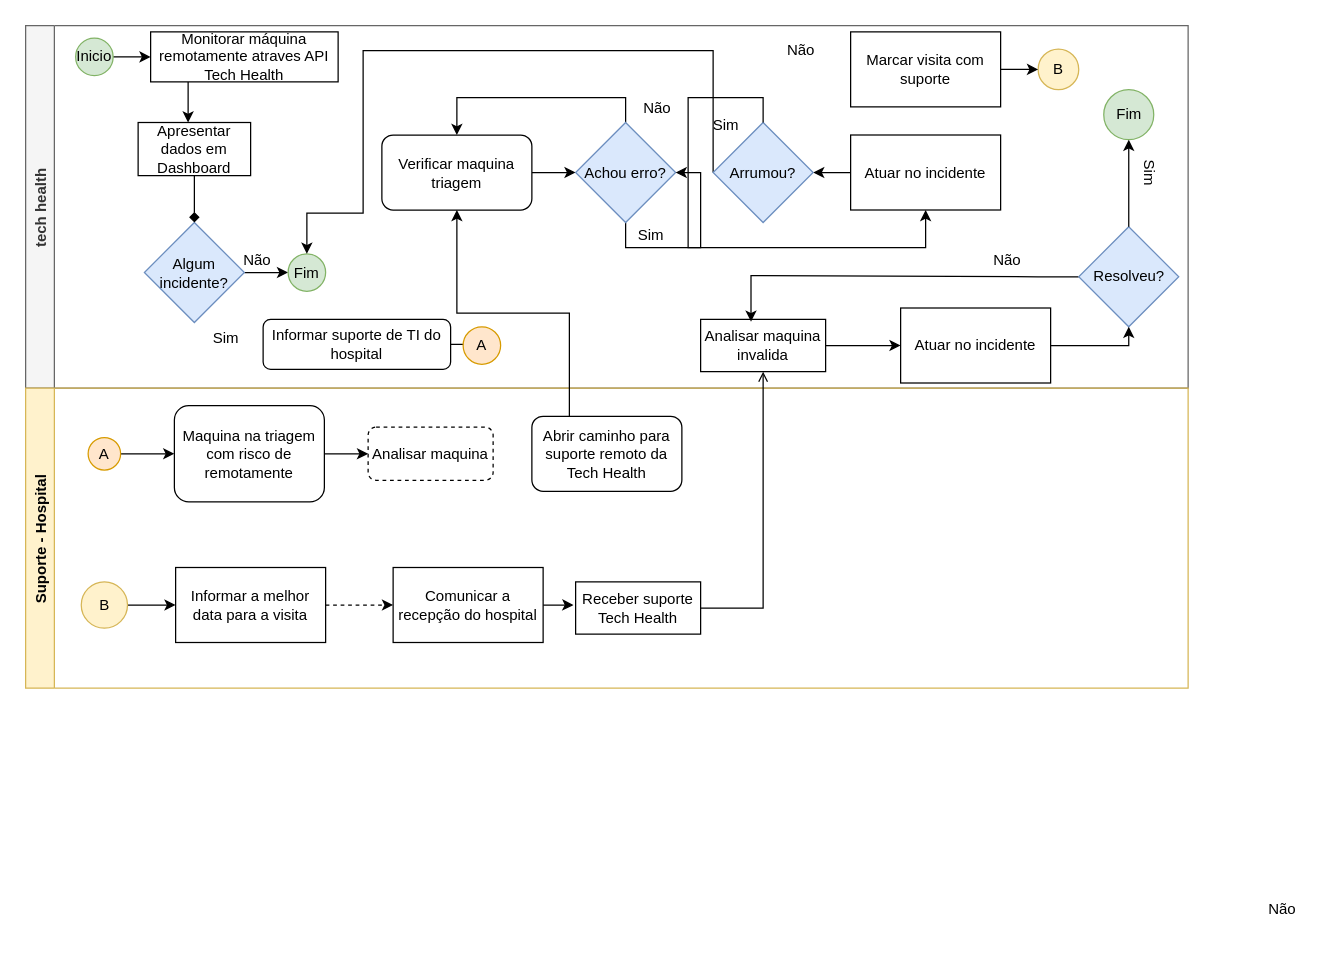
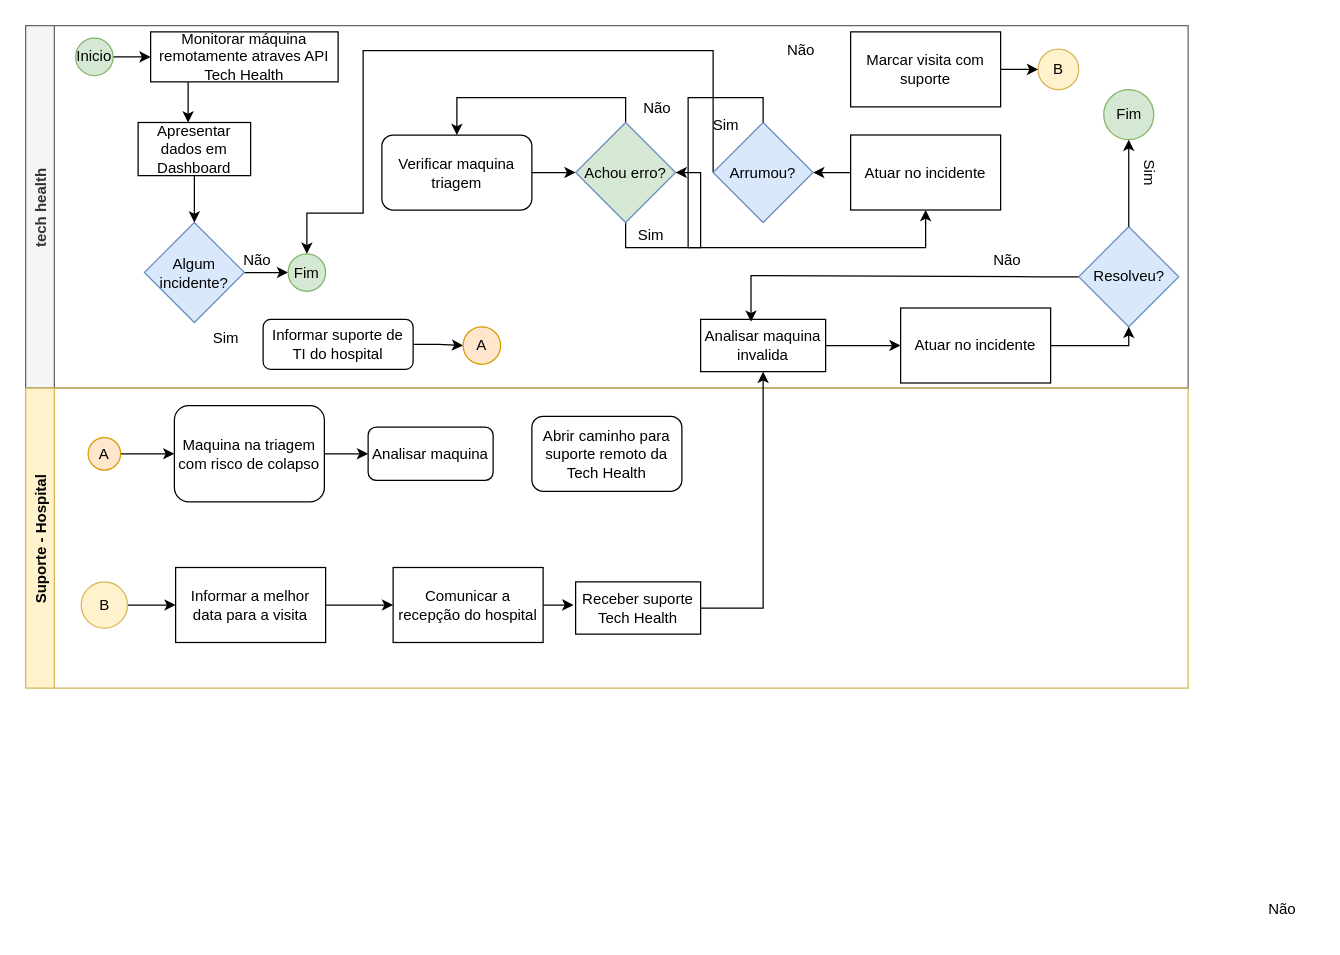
(626, 173) -> (626, 173)
(194, 212) -> (194, 213)
(517, 313) -> none
(357, 344) -> (338, 344)
(763, 379) -> (763, 382)
(249, 454) -> (249, 454)
(431, 454) -> (431, 454)
(356, 605) -> (356, 605)
